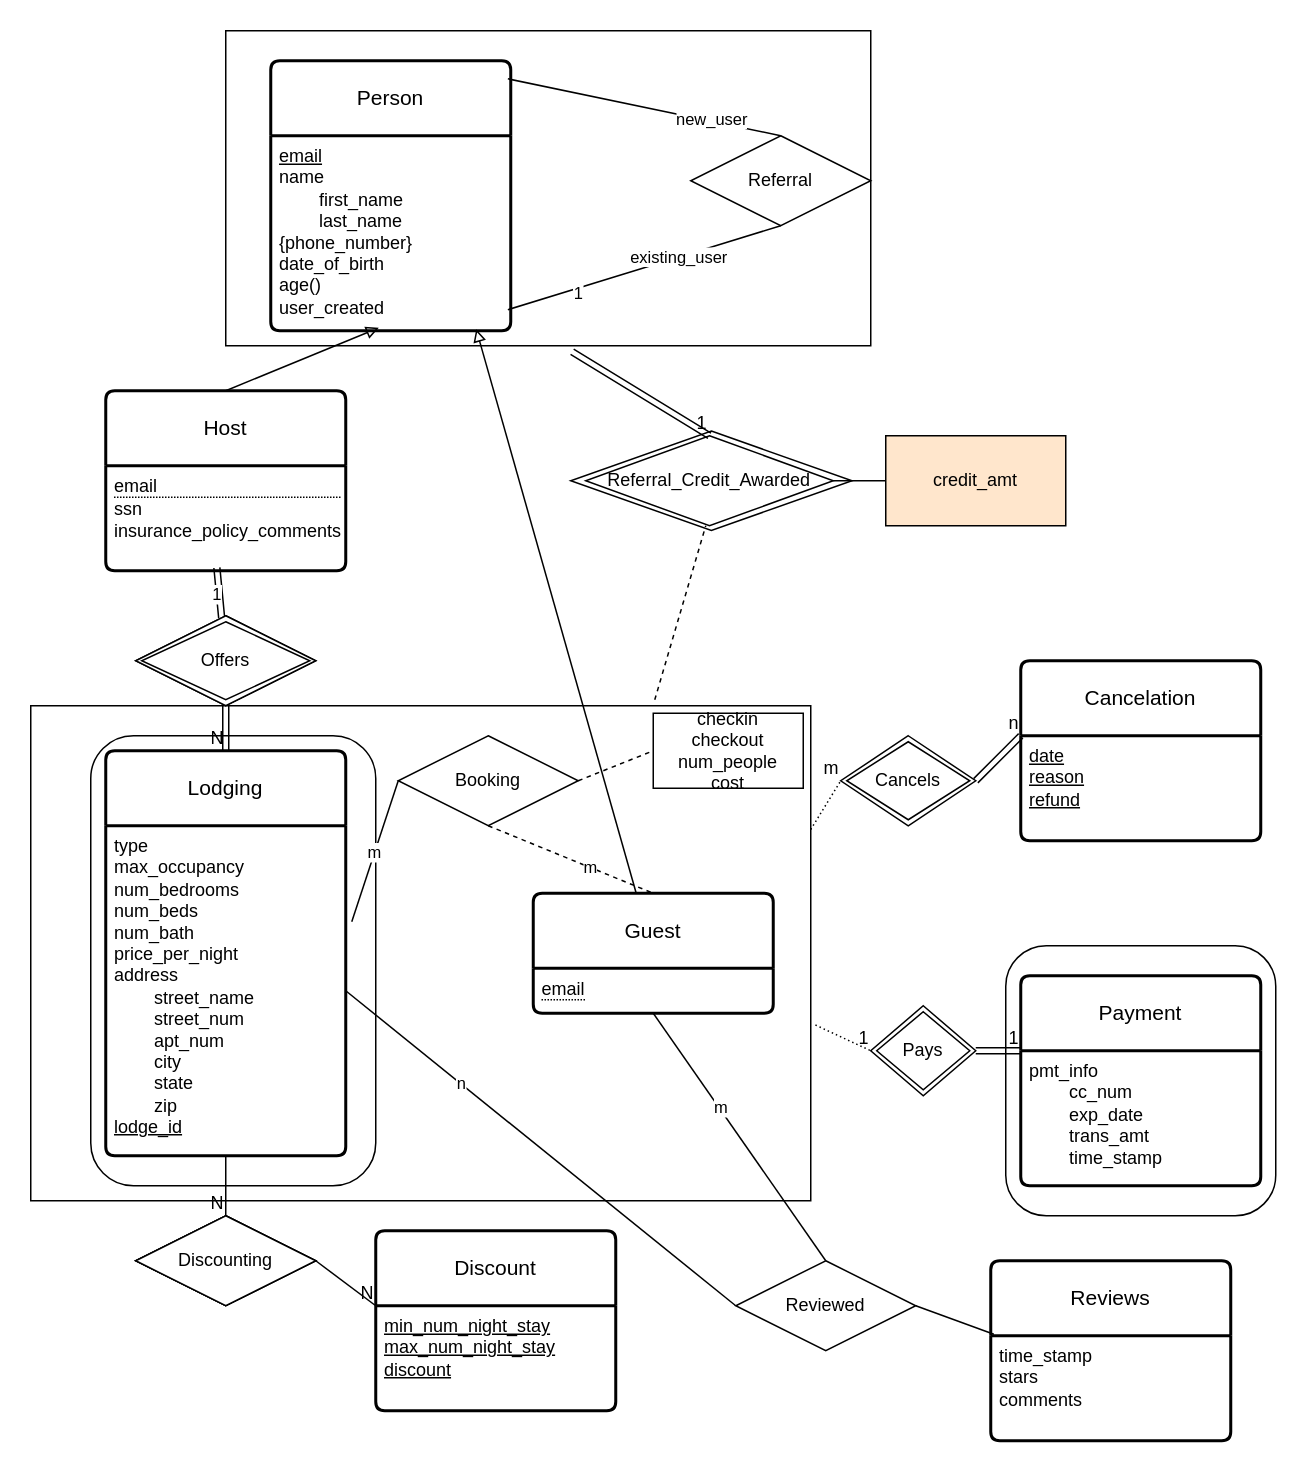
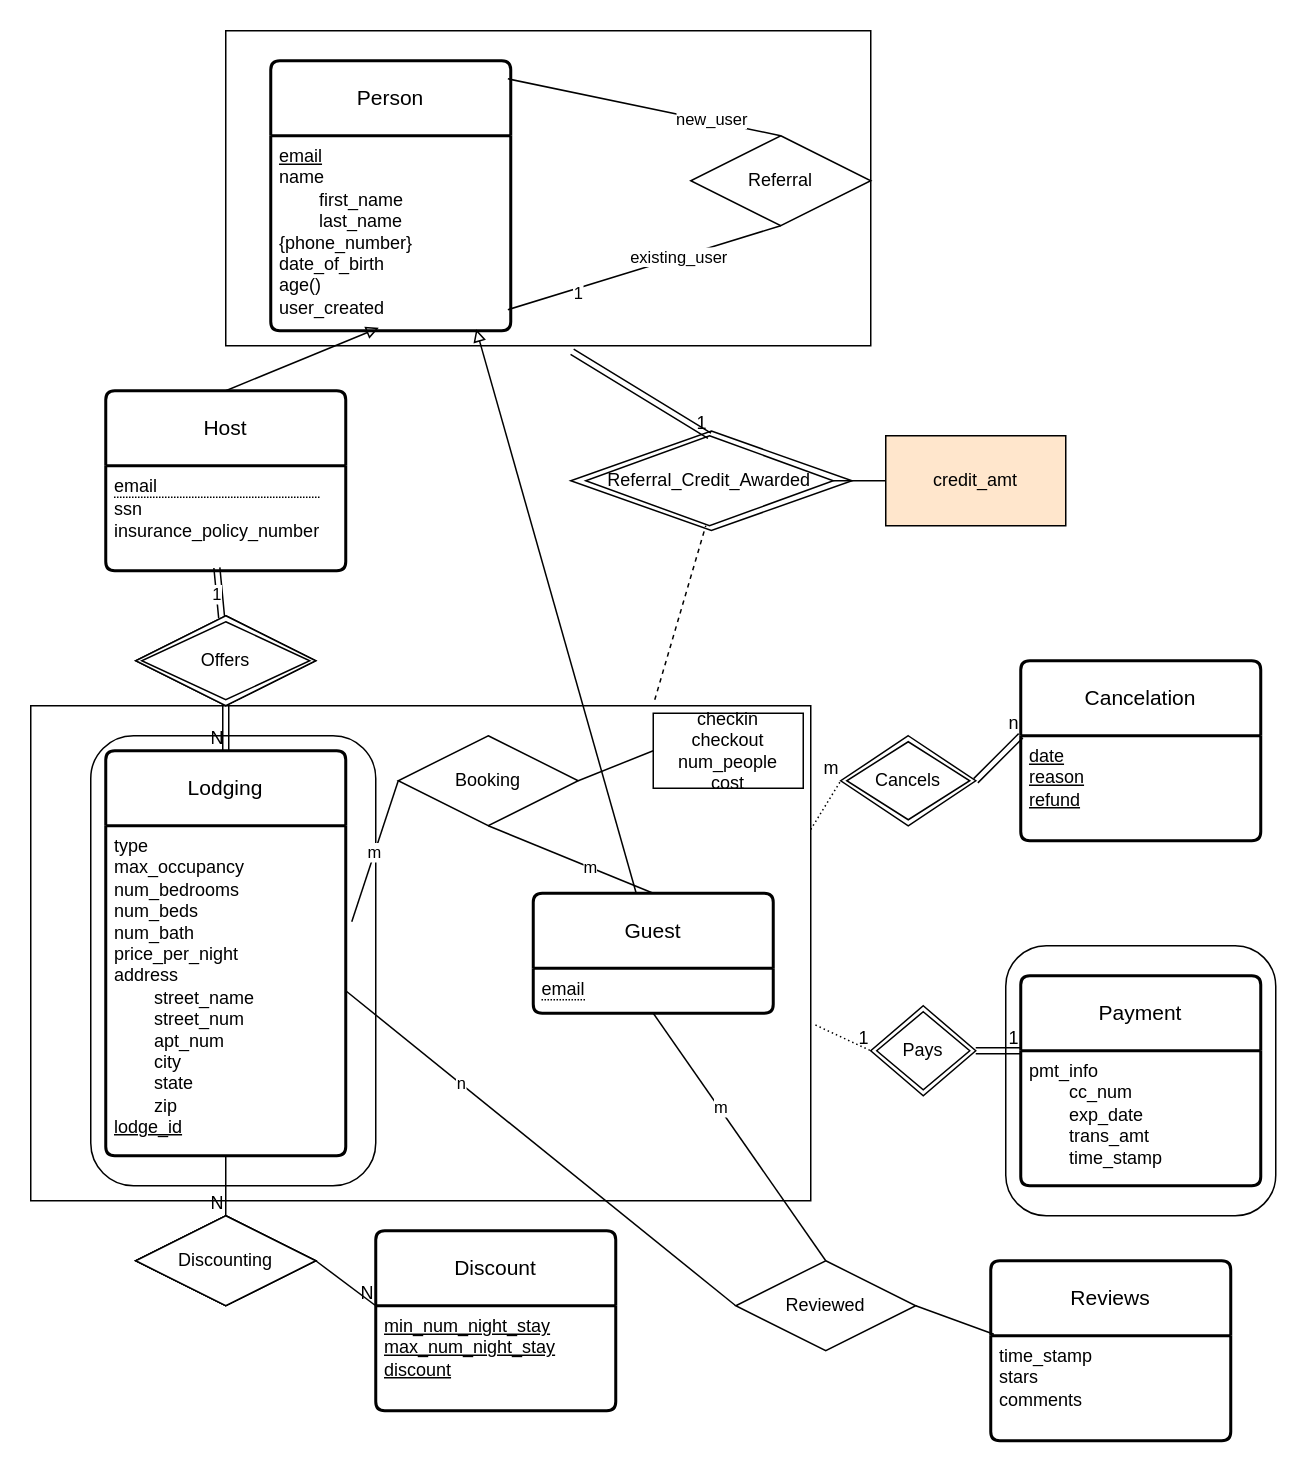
(234, 509) -> (224, 509)
(617, 765) -> (617, 765)
(536, 845) -> (536, 845)
